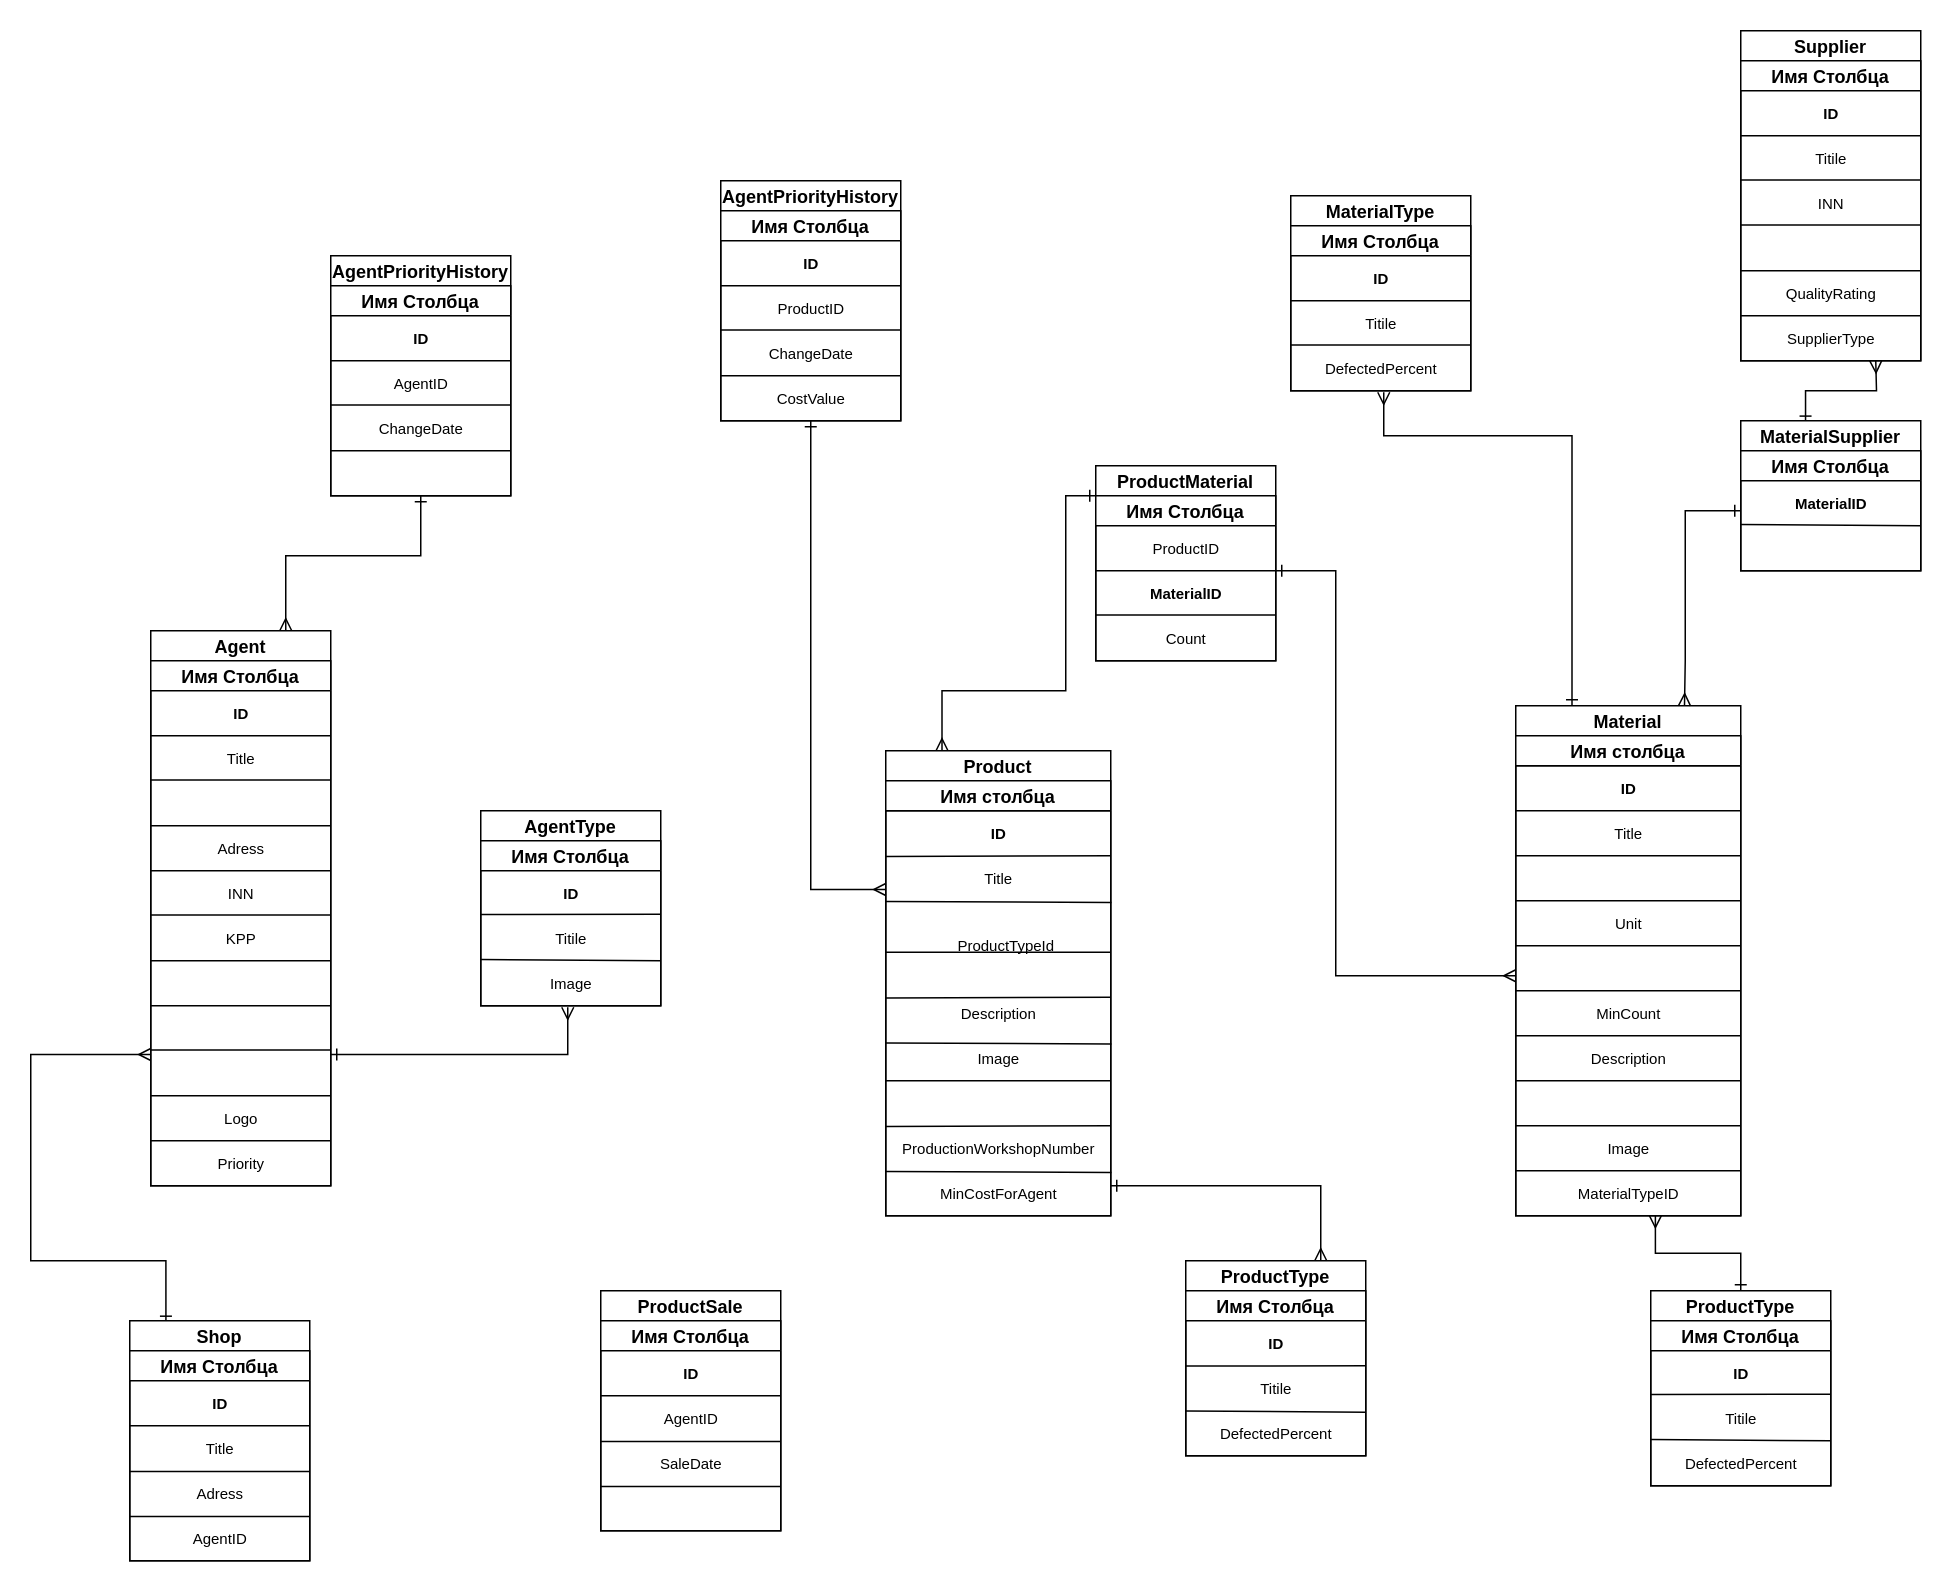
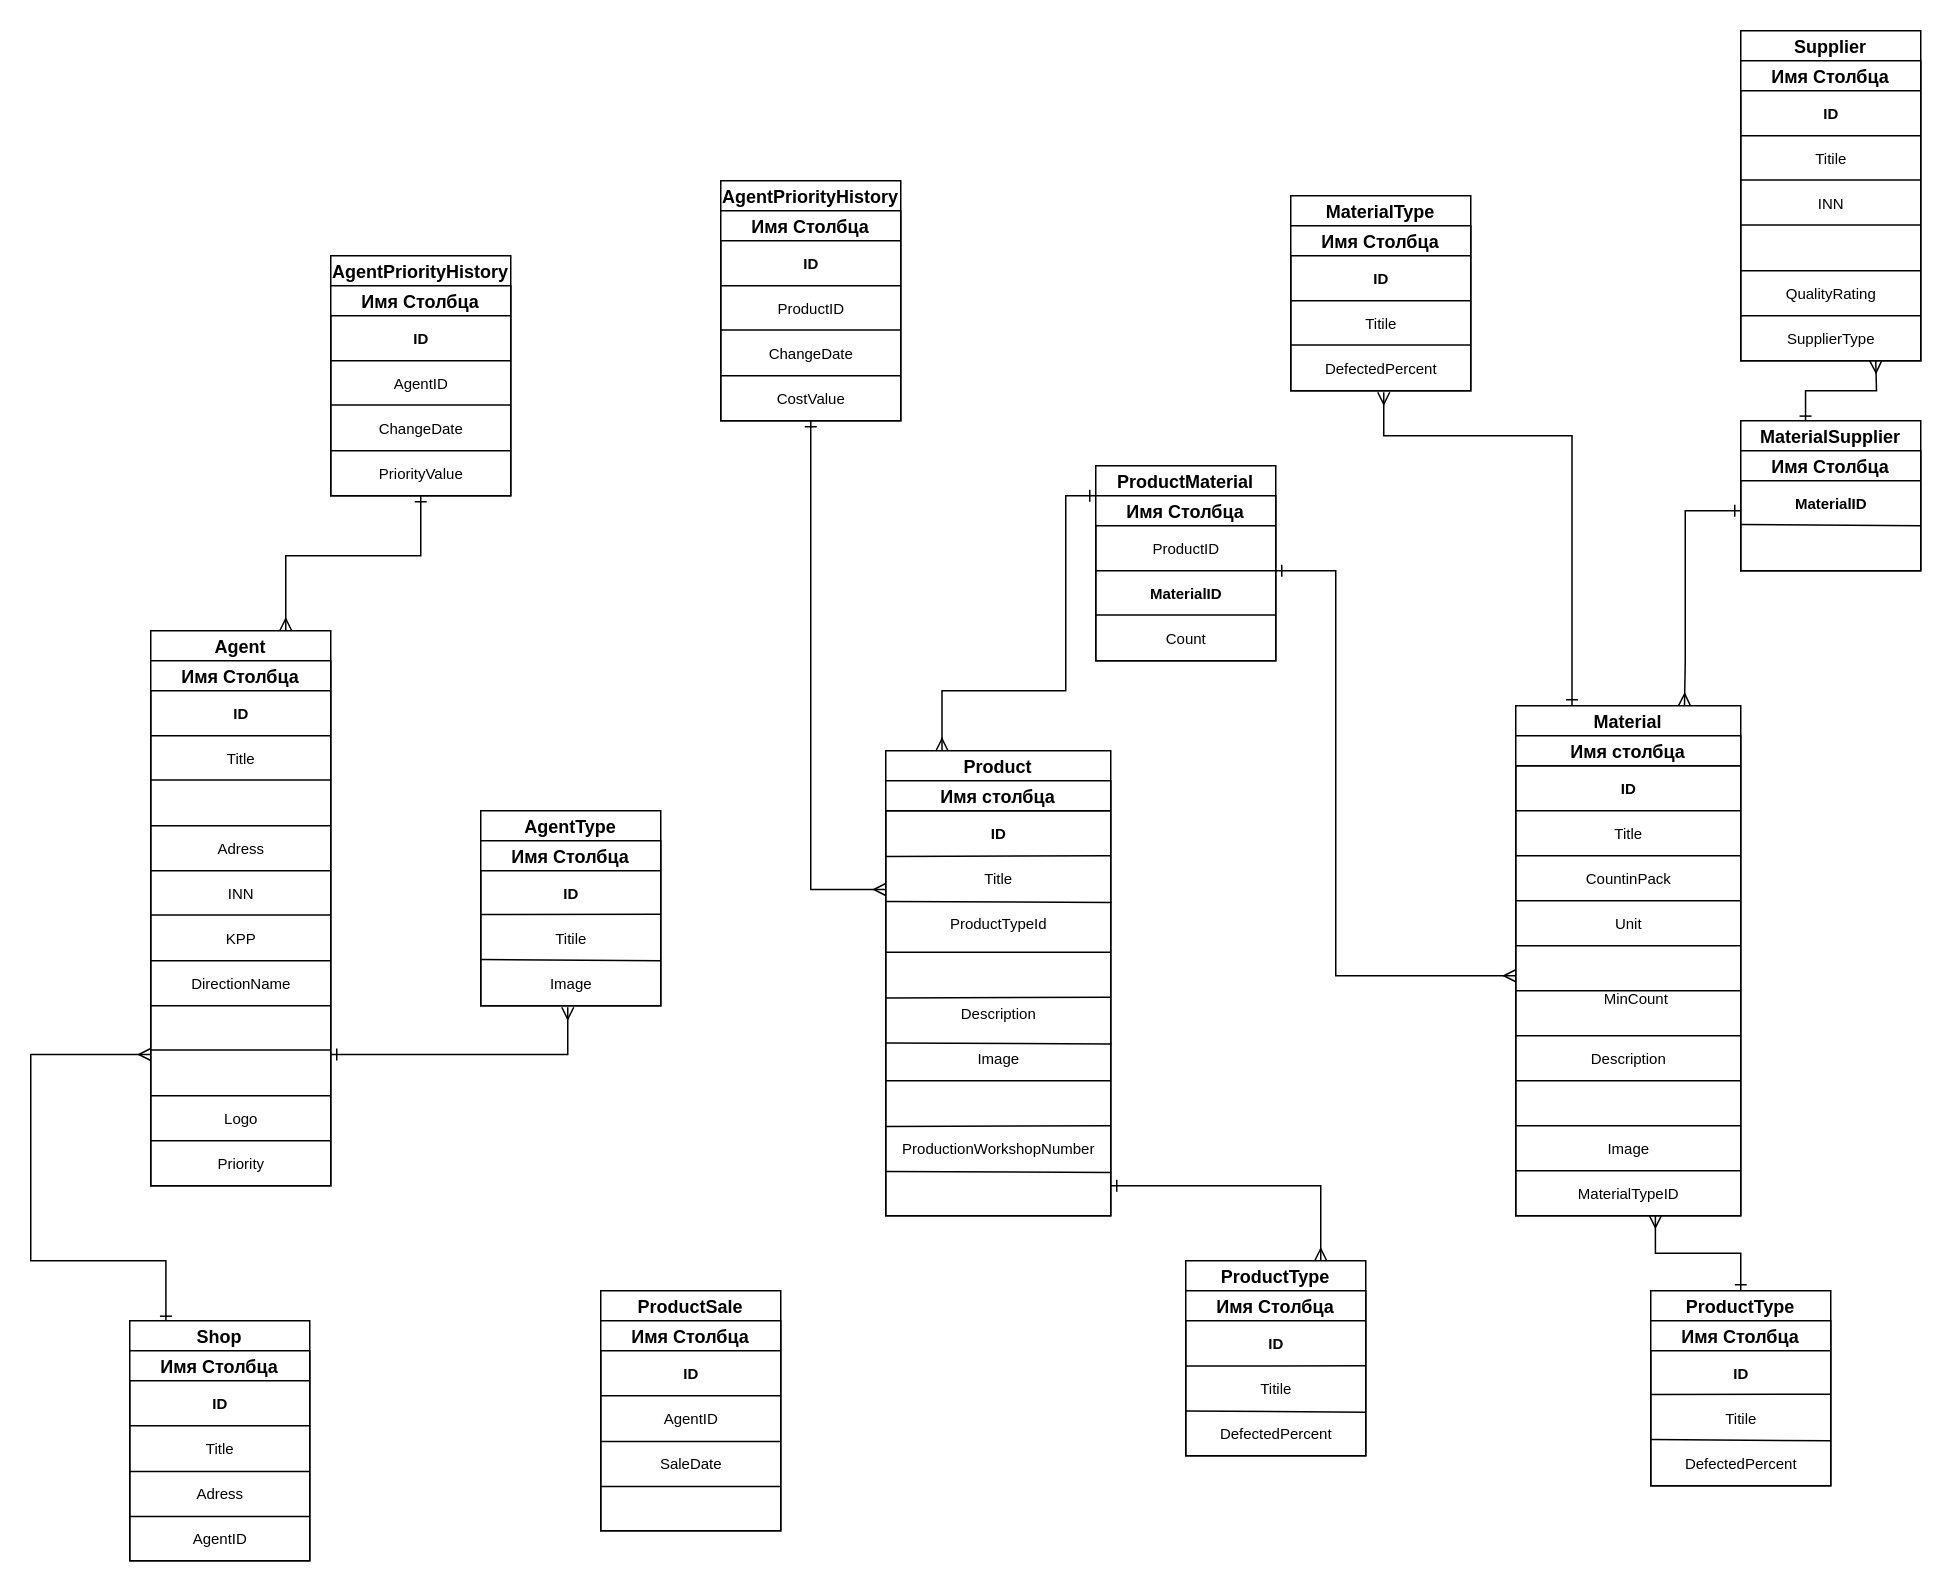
none -> (421, 473)
none -> (1628, 878)
(1006, 946) -> (998, 923)
none -> (241, 983)
(1628, 1013) -> (1636, 998)
(998, 1193) -> none
